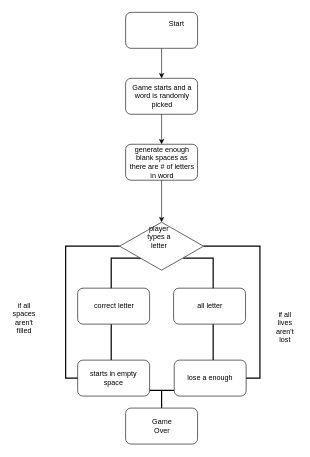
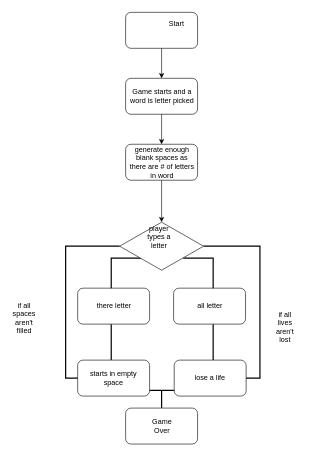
(162, 96) -> (162, 96)
(114, 306) -> (114, 306)
(210, 378) -> (210, 378)
